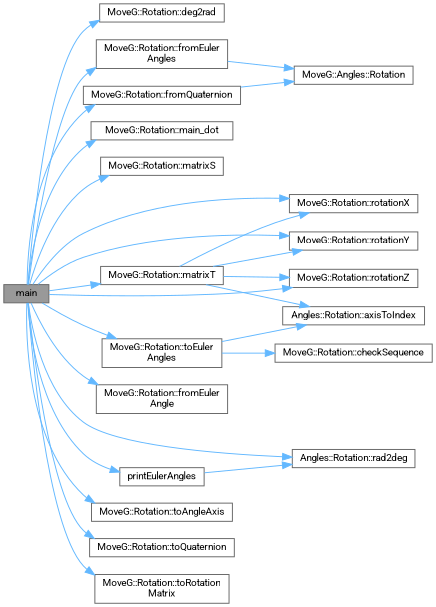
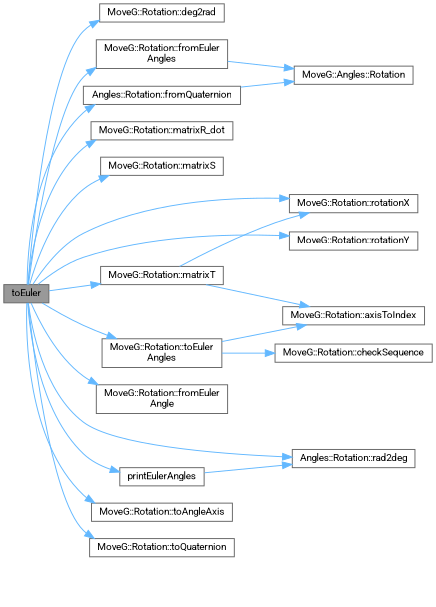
(162, 95) -> (162, 95)
(162, 131) -> (162, 131)
(253, 259) -> none
(354, 278) -> none
(26, 294) -> (26, 294)
(354, 316) -> (354, 316)
(162, 589) -> none
